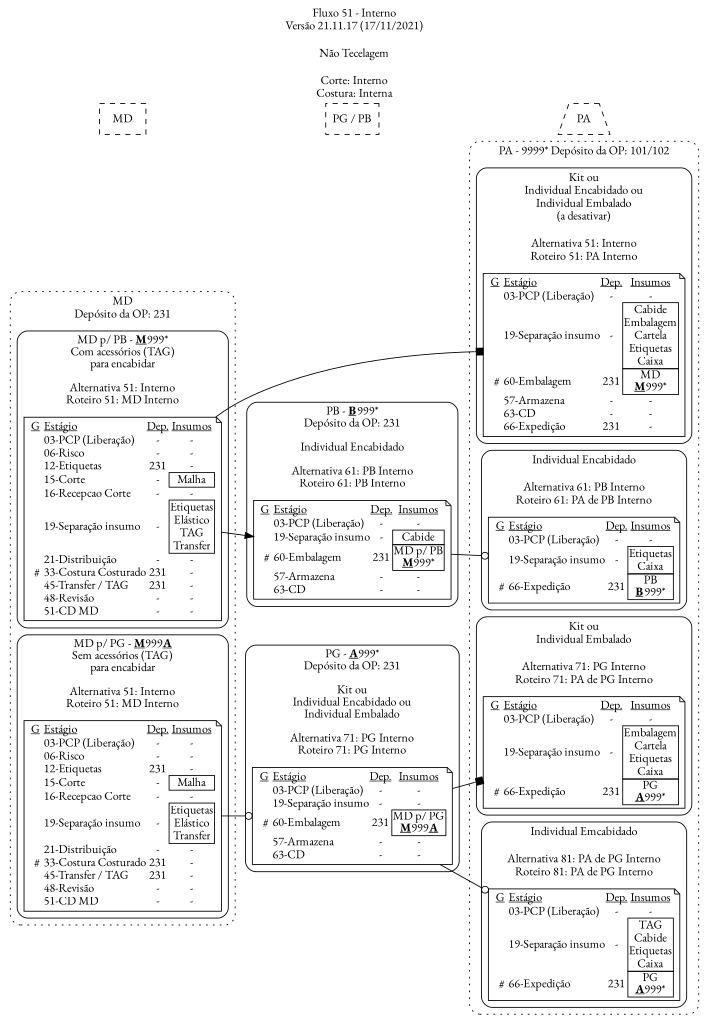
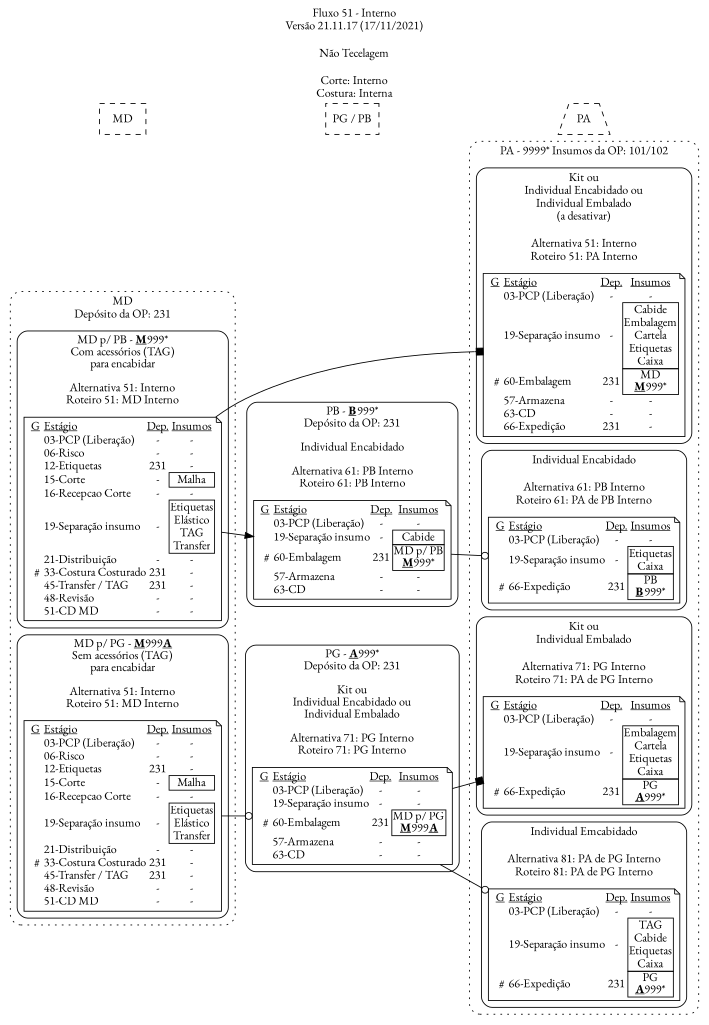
(584, 151) -> (584, 151)
